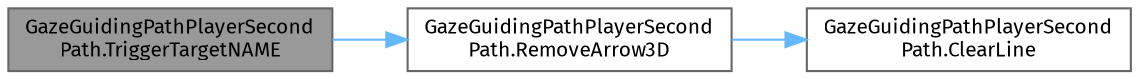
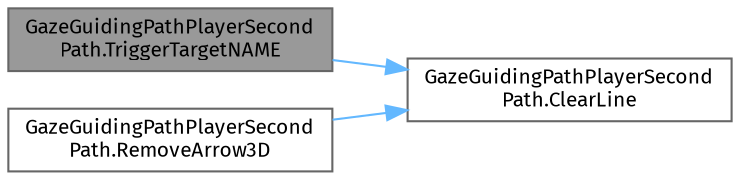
(359, 40) -> (359, 63)
